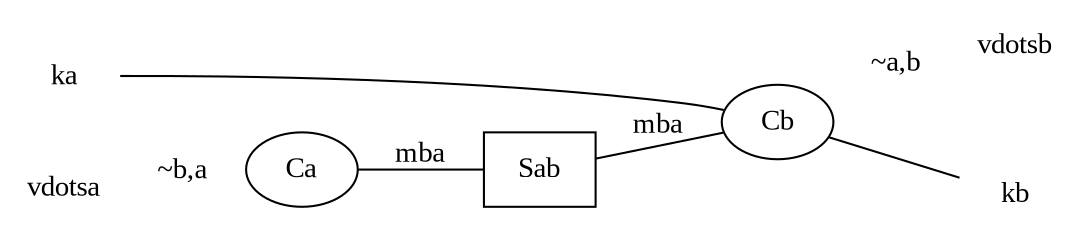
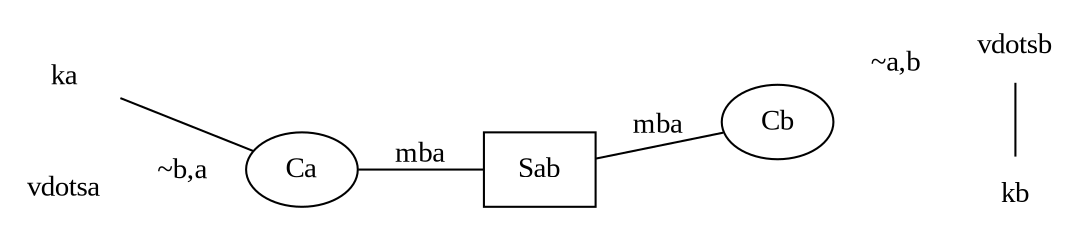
(423, 82) -> (187, 125)
(894, 157) -> (1015, 120)
